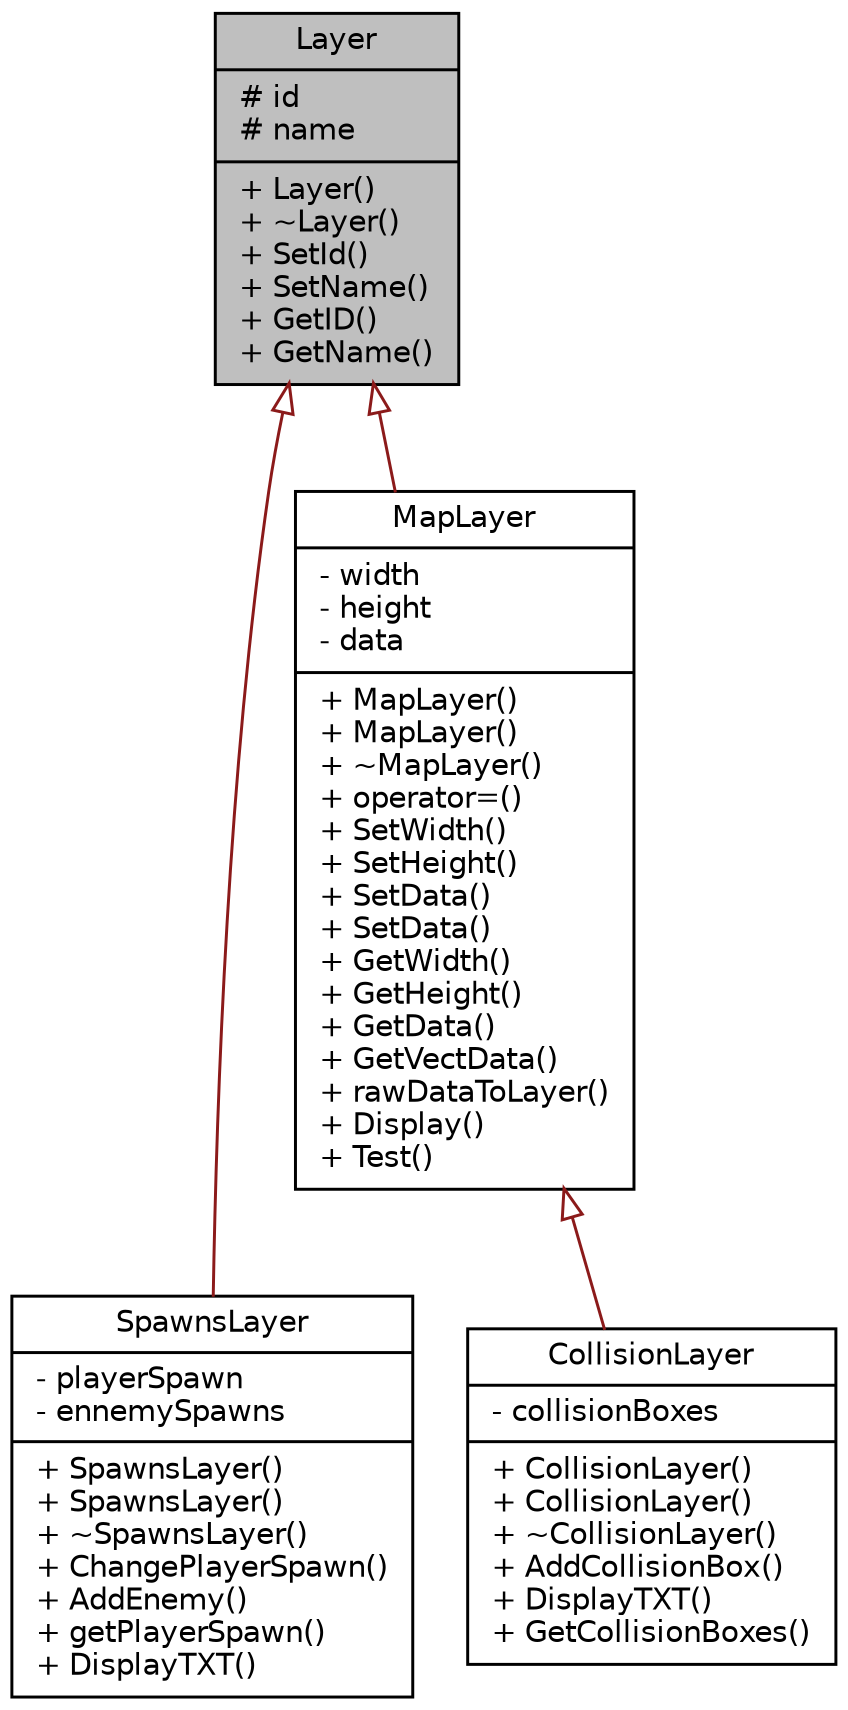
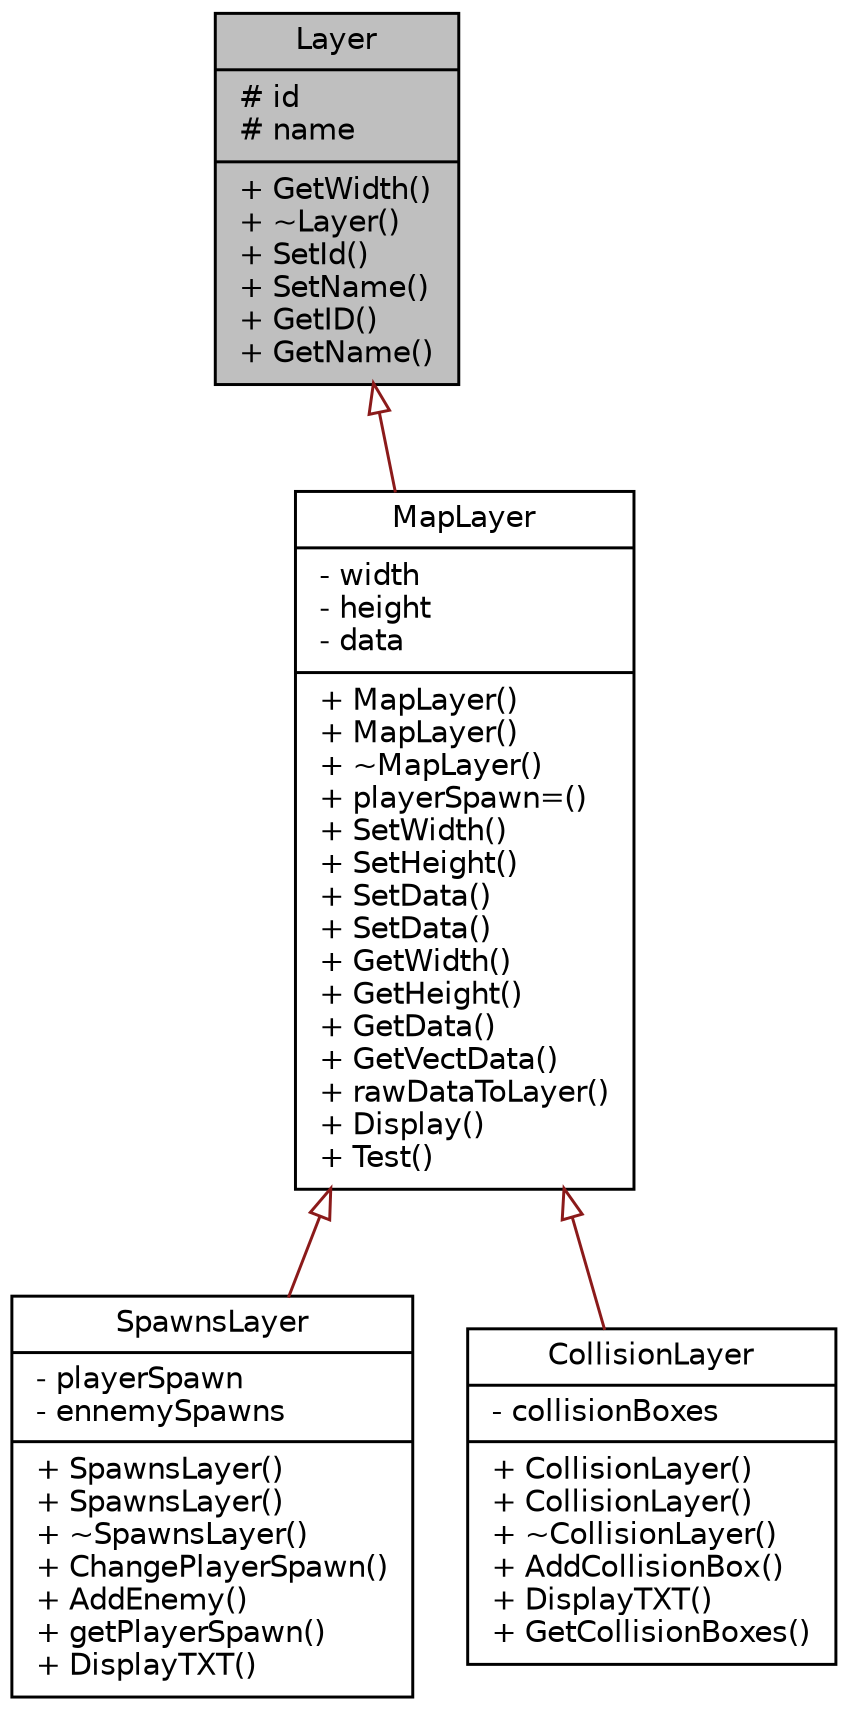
(307, 190) -> (336, 190)
(422, 799) -> (454, 799)
(232, 853) -> (304, 1257)
